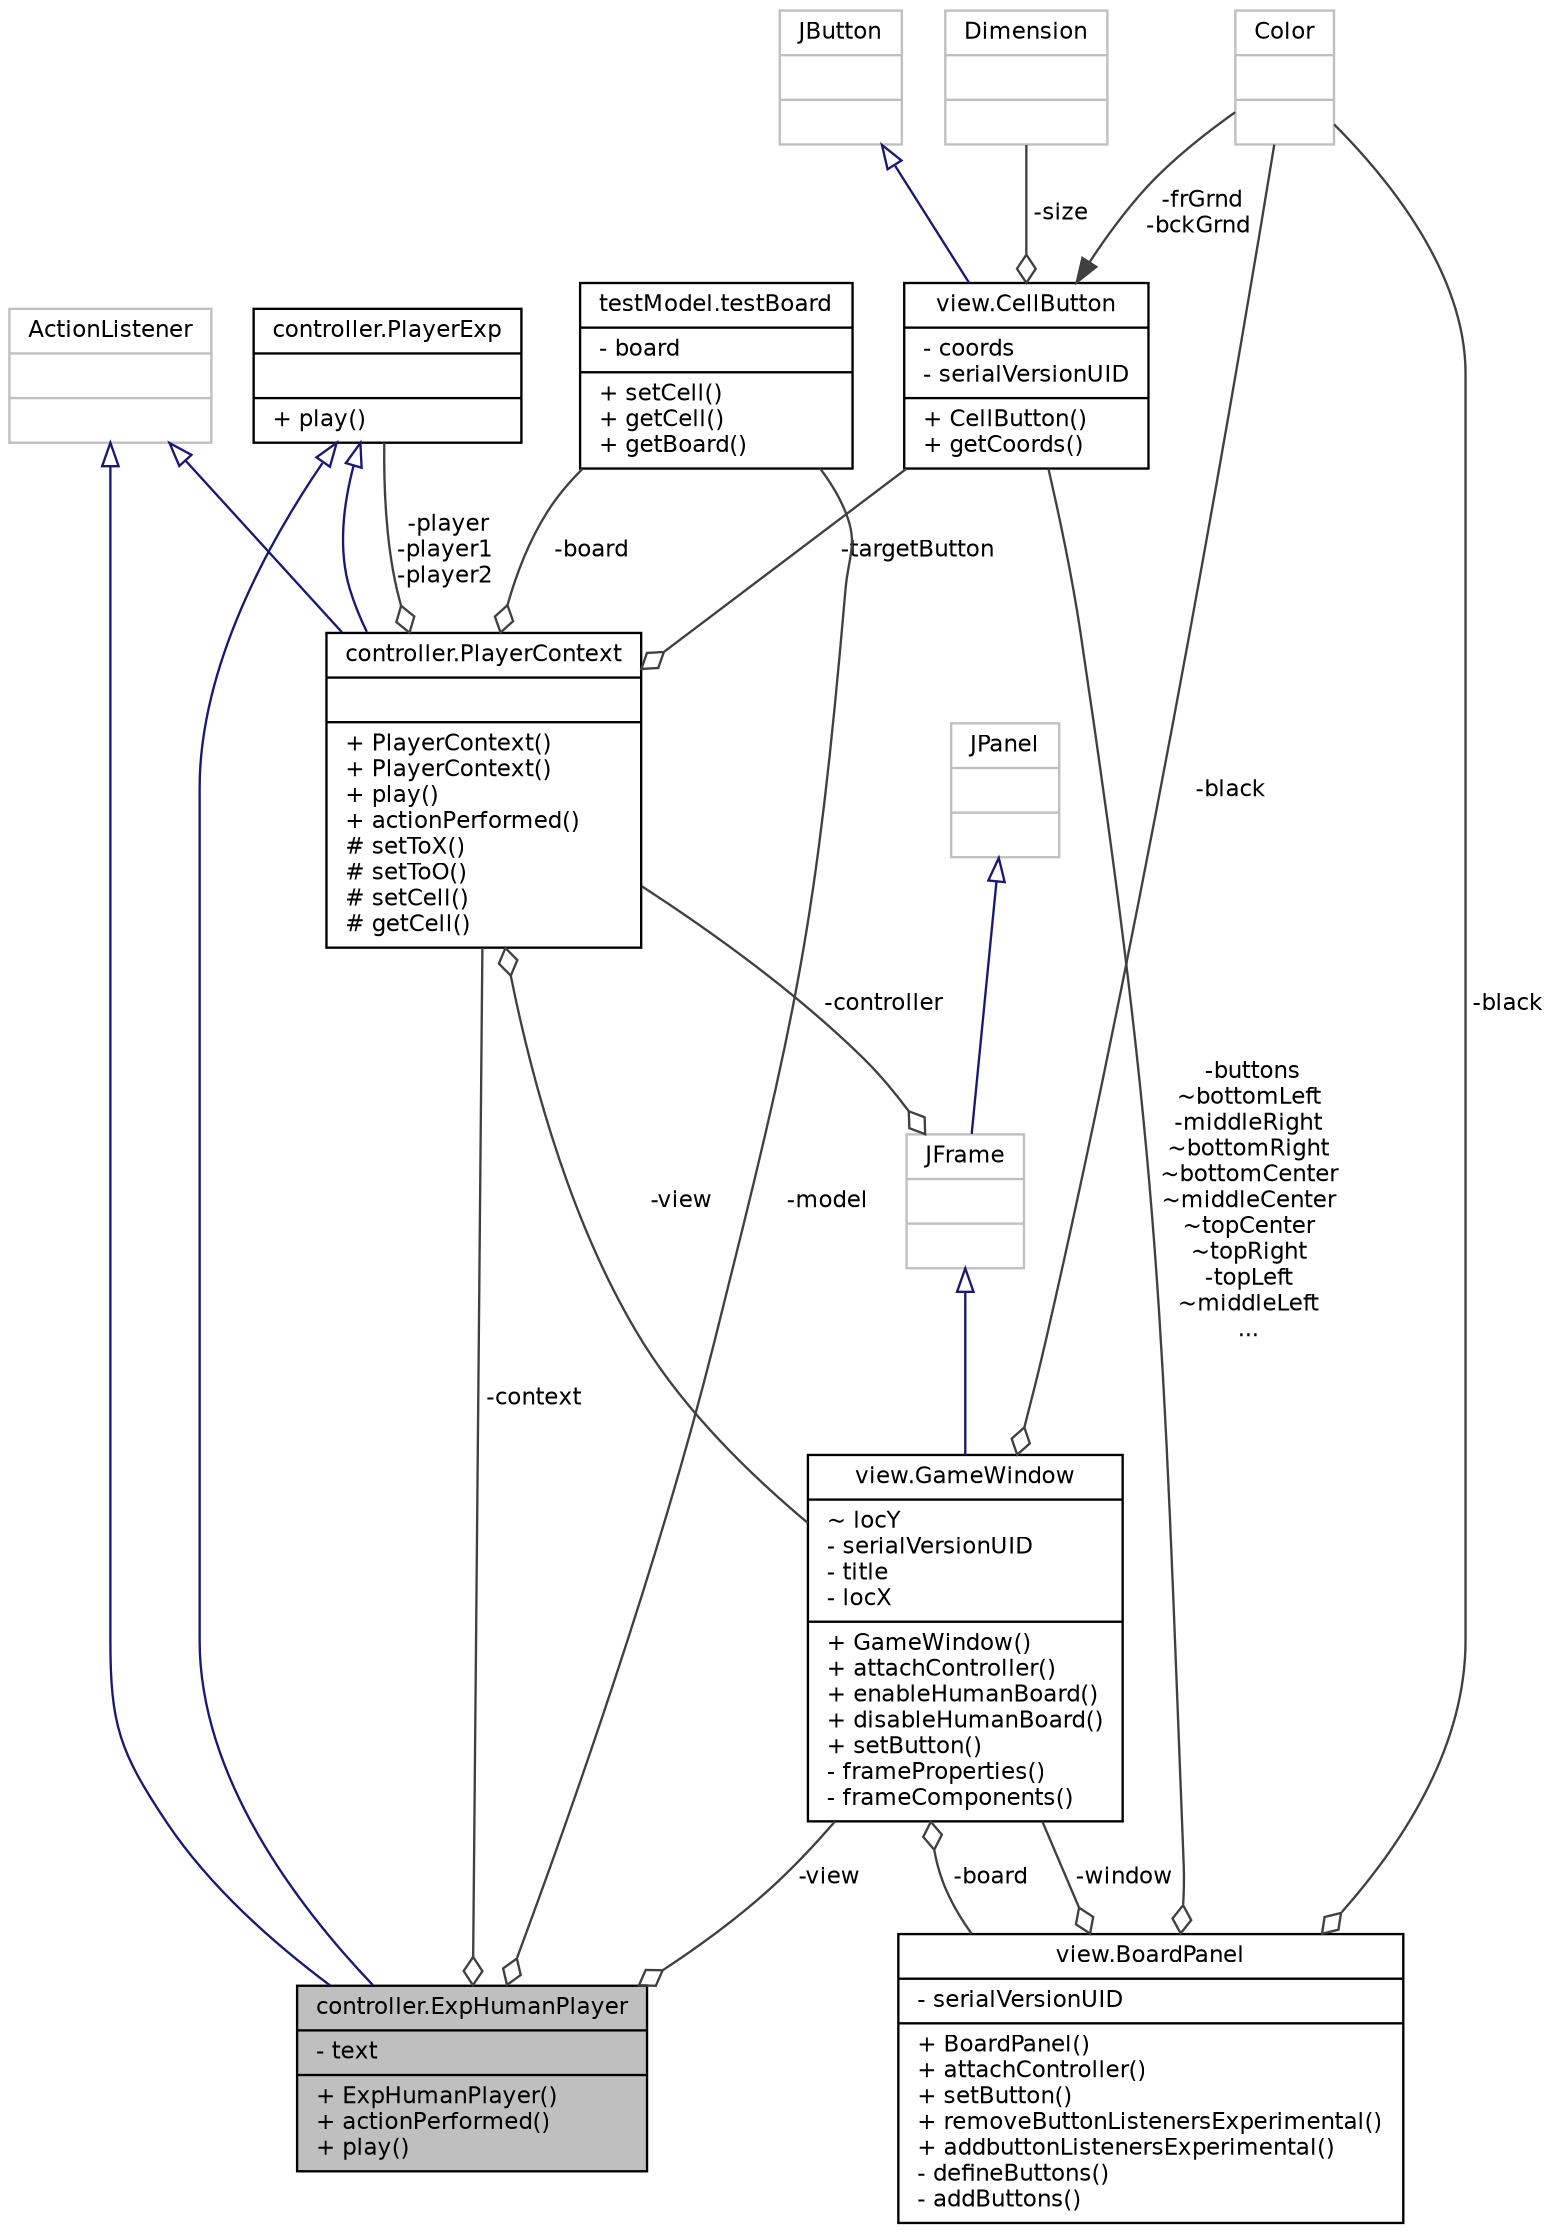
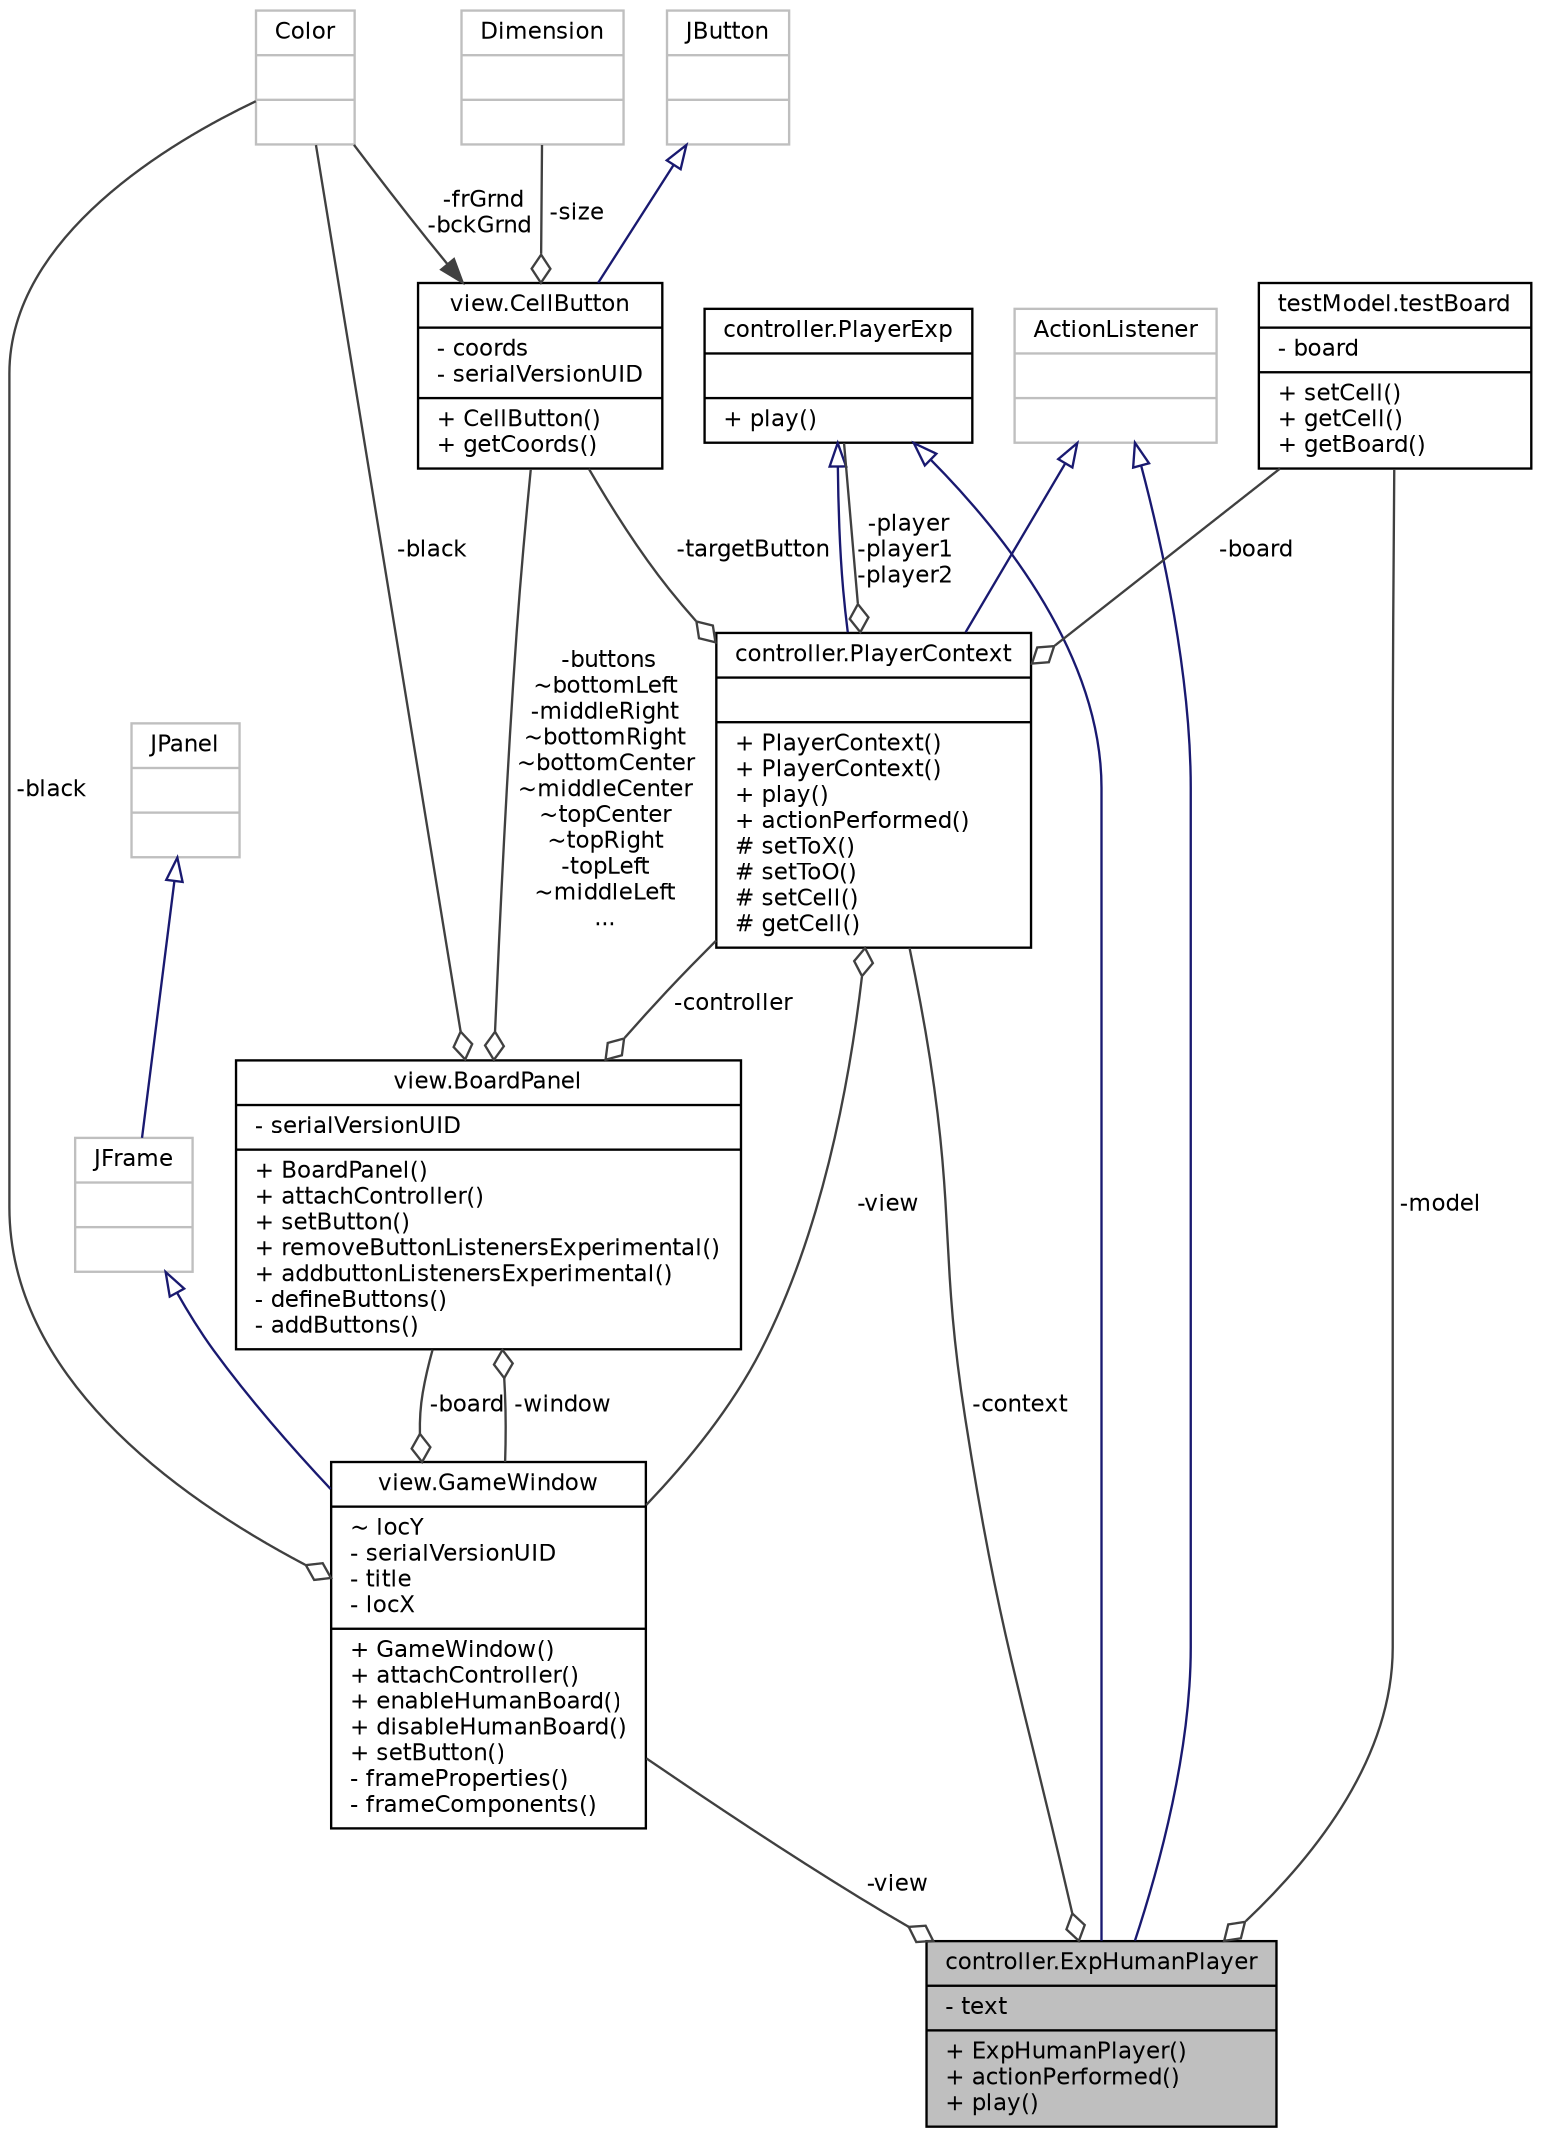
(777, 983) -> (670, 988)
